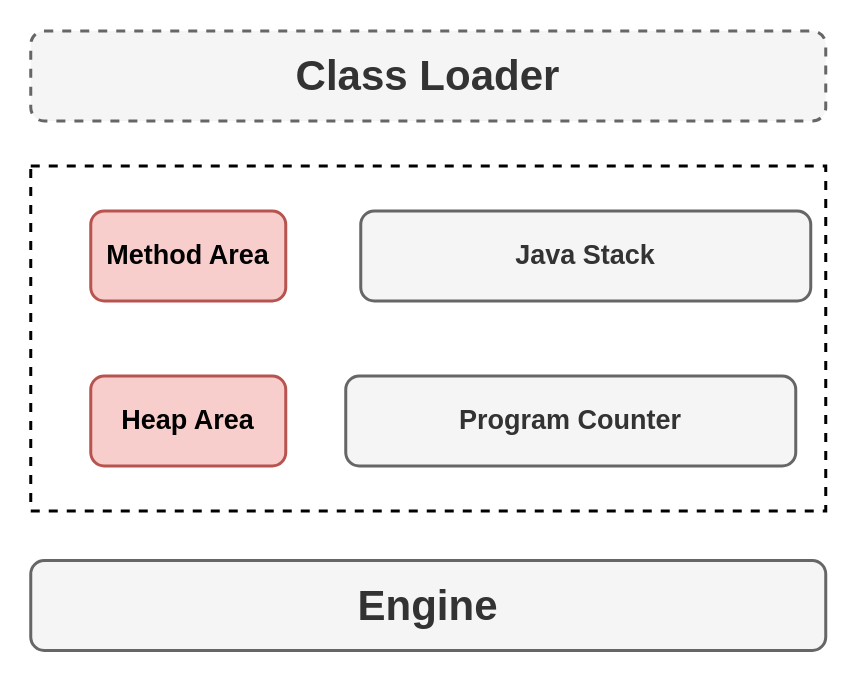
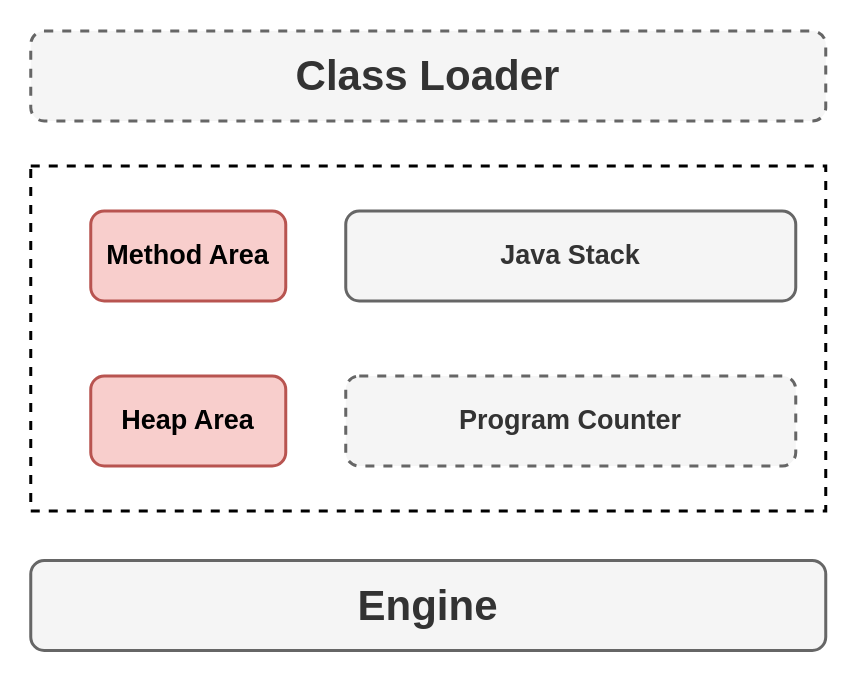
(586, 256) -> (571, 256)
(571, 421) -> (571, 421)
